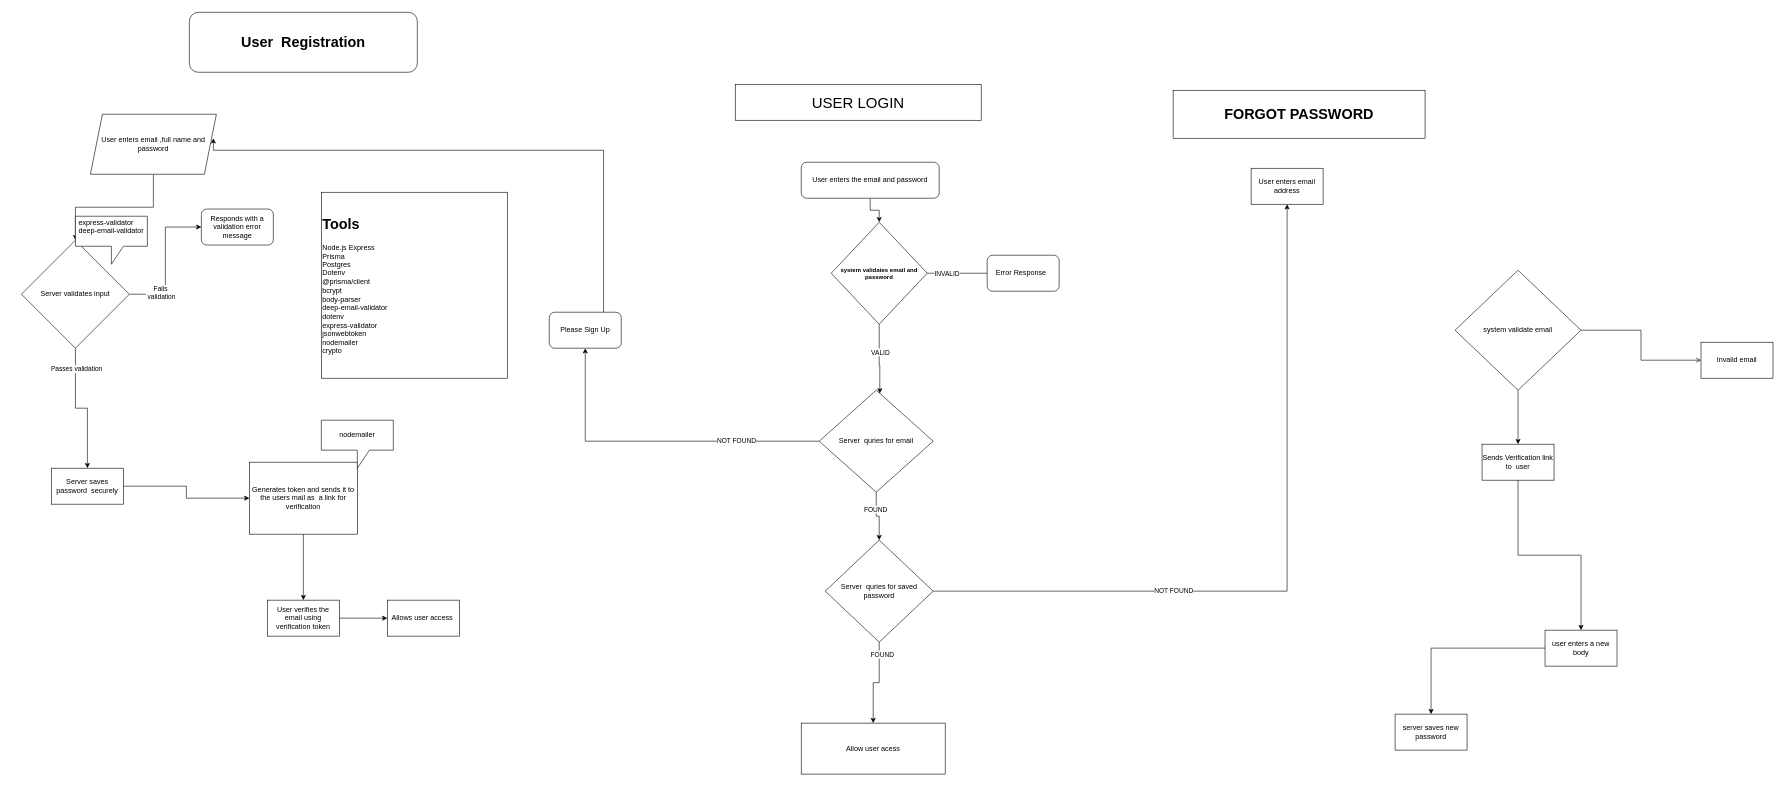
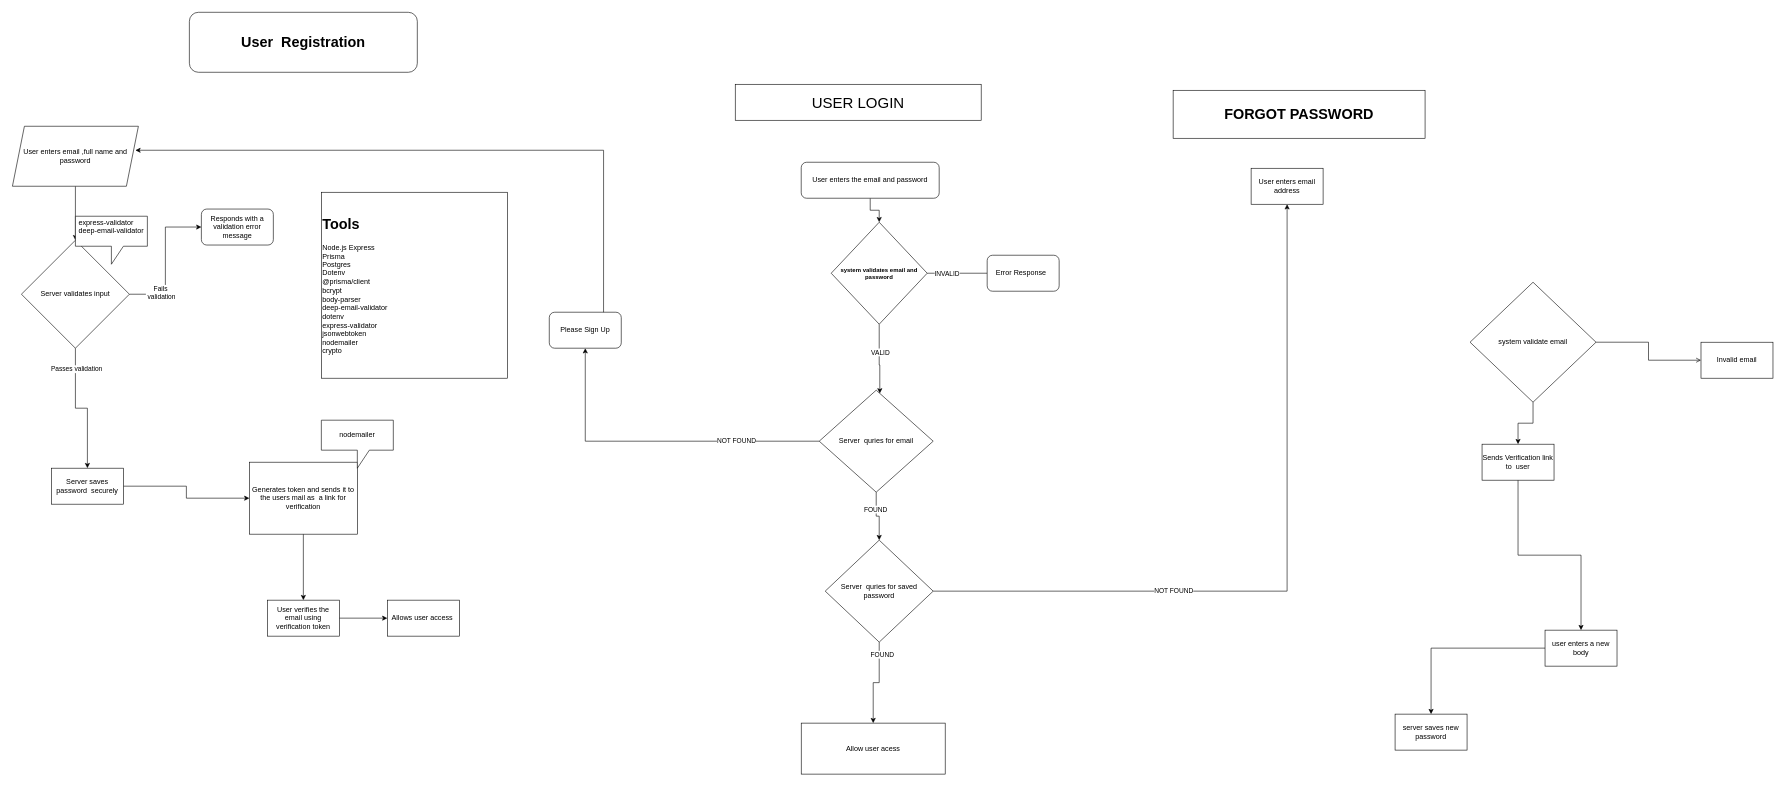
(153, 144) -> (75, 156)
(1518, 330) -> (1533, 342)
